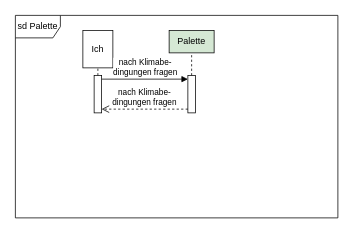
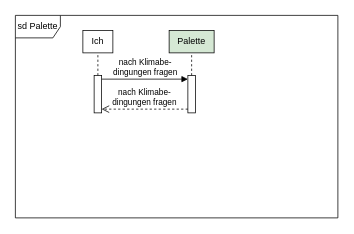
(98, 49) -> (98, 42)
